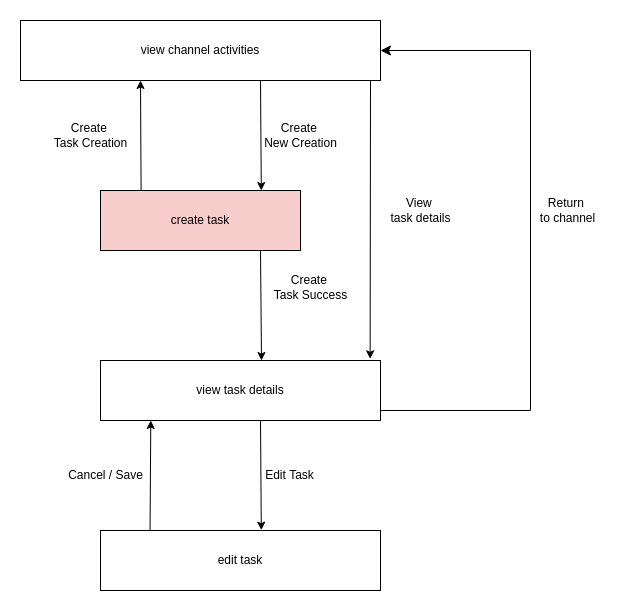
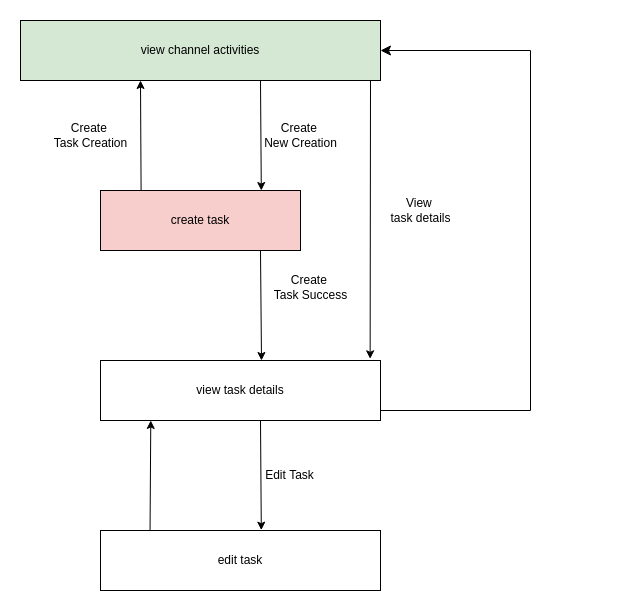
(201, 51) -> (201, 51)
(568, 211) -> none
(106, 475) -> none
